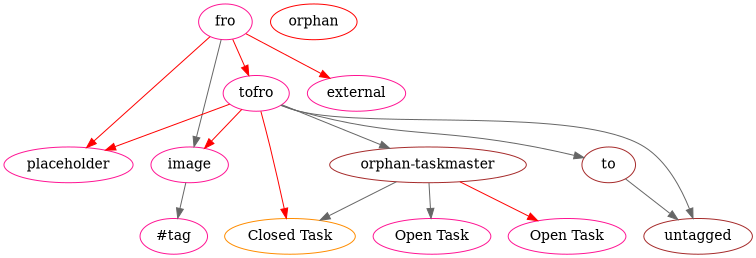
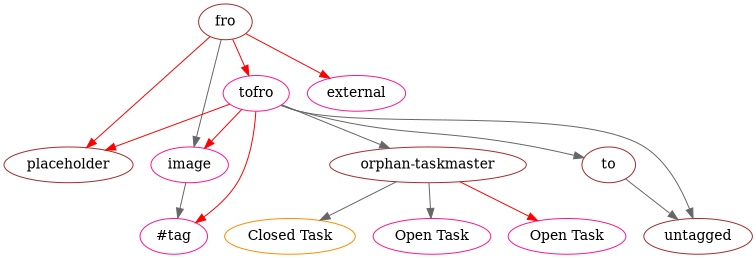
(225, 22) -> (225, 22)
(314, 22) -> none
(273, 160) -> (243, 171)
(69, 165) -> (69, 165)
